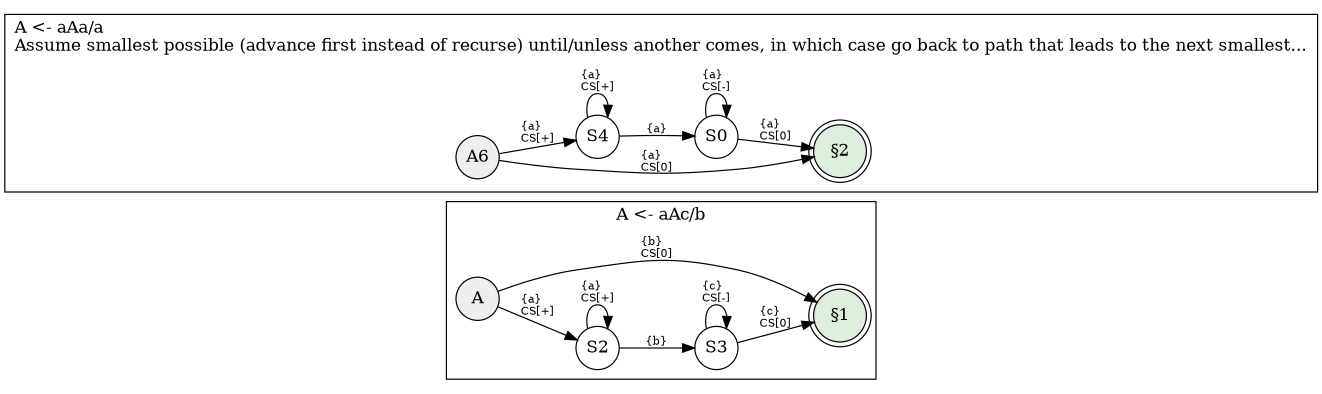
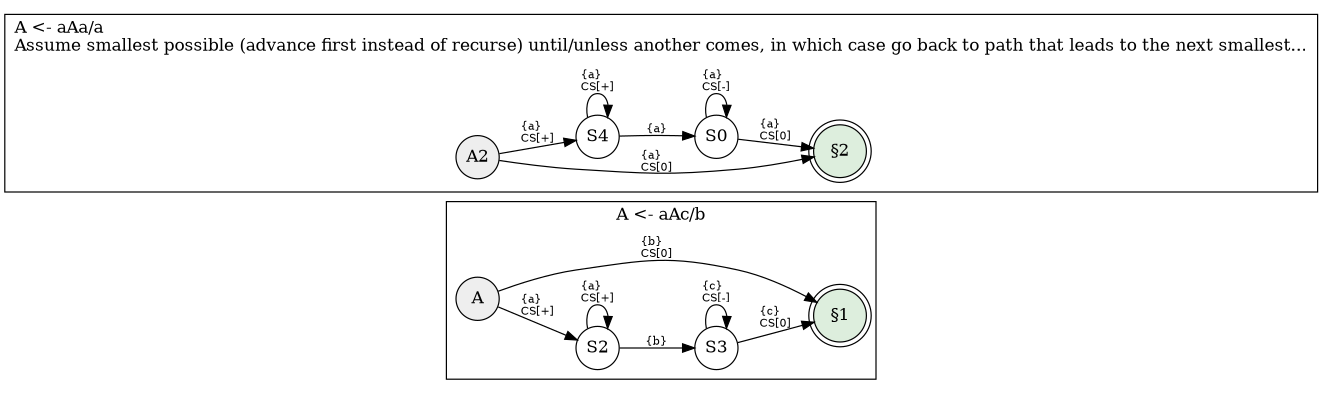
(478, 157) -> (478, 157)
